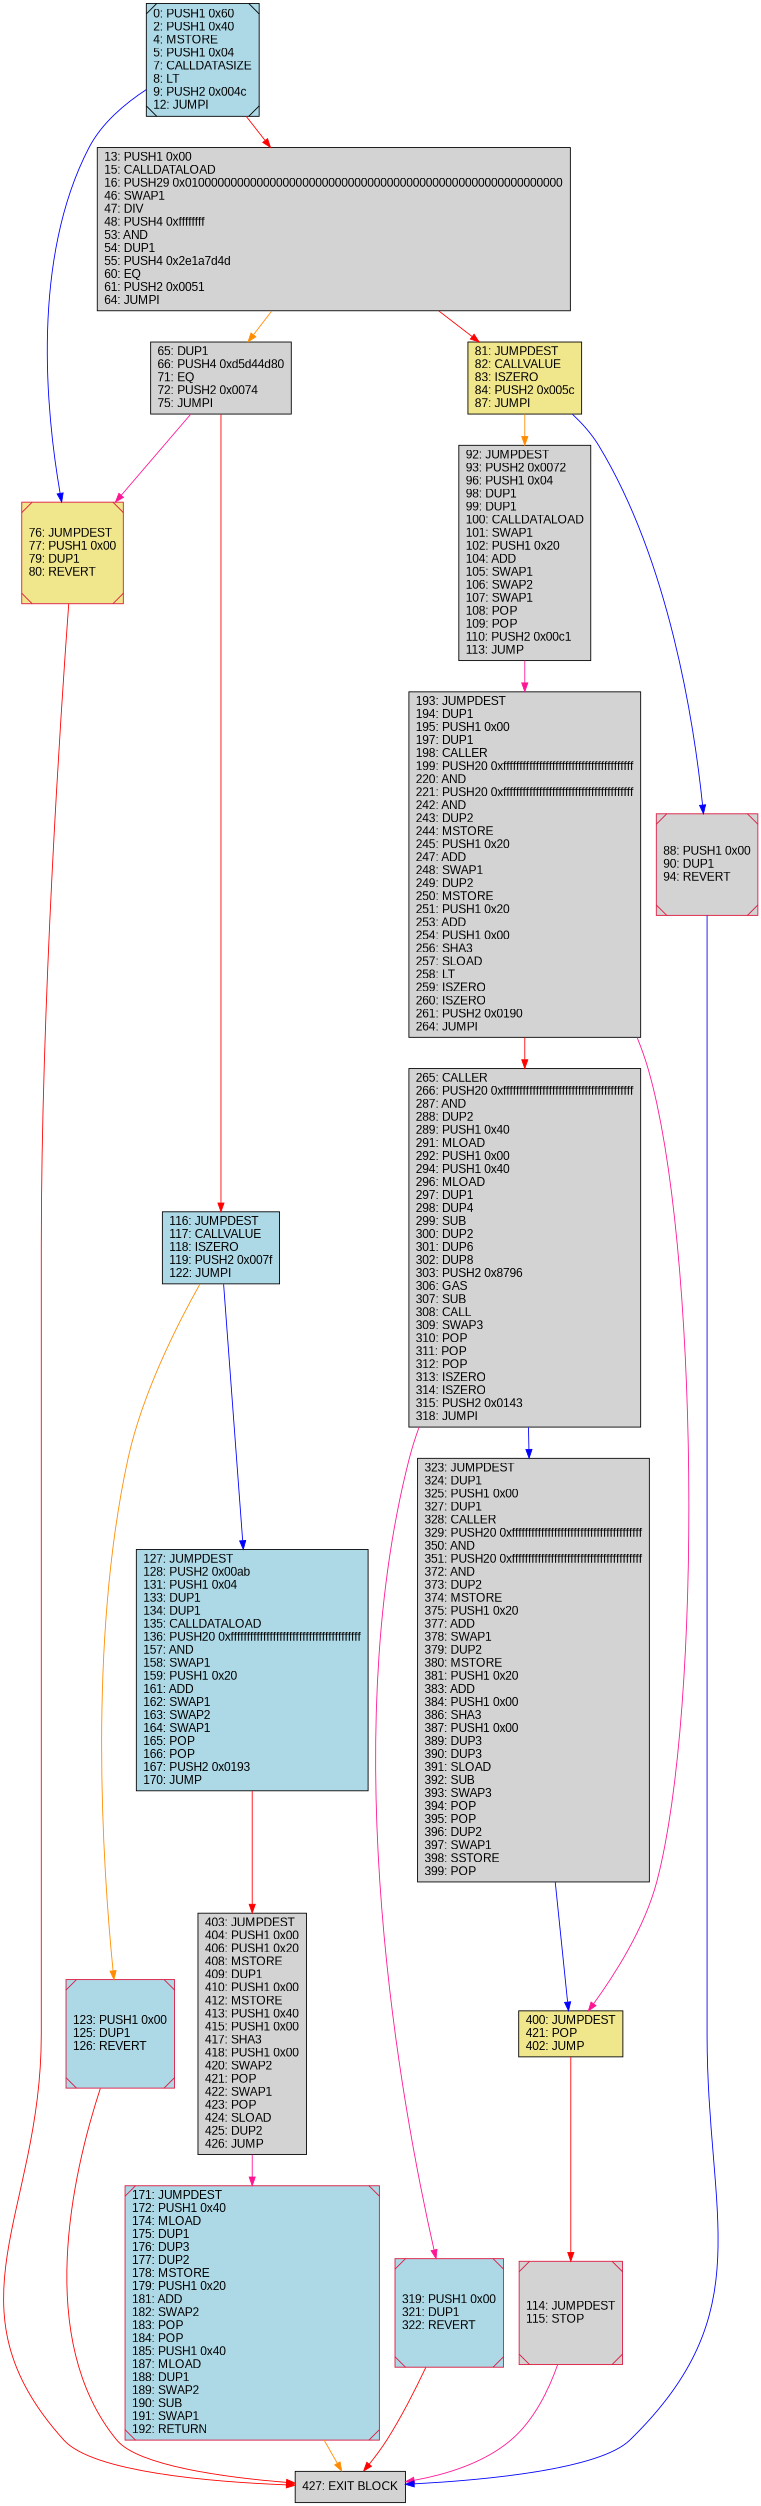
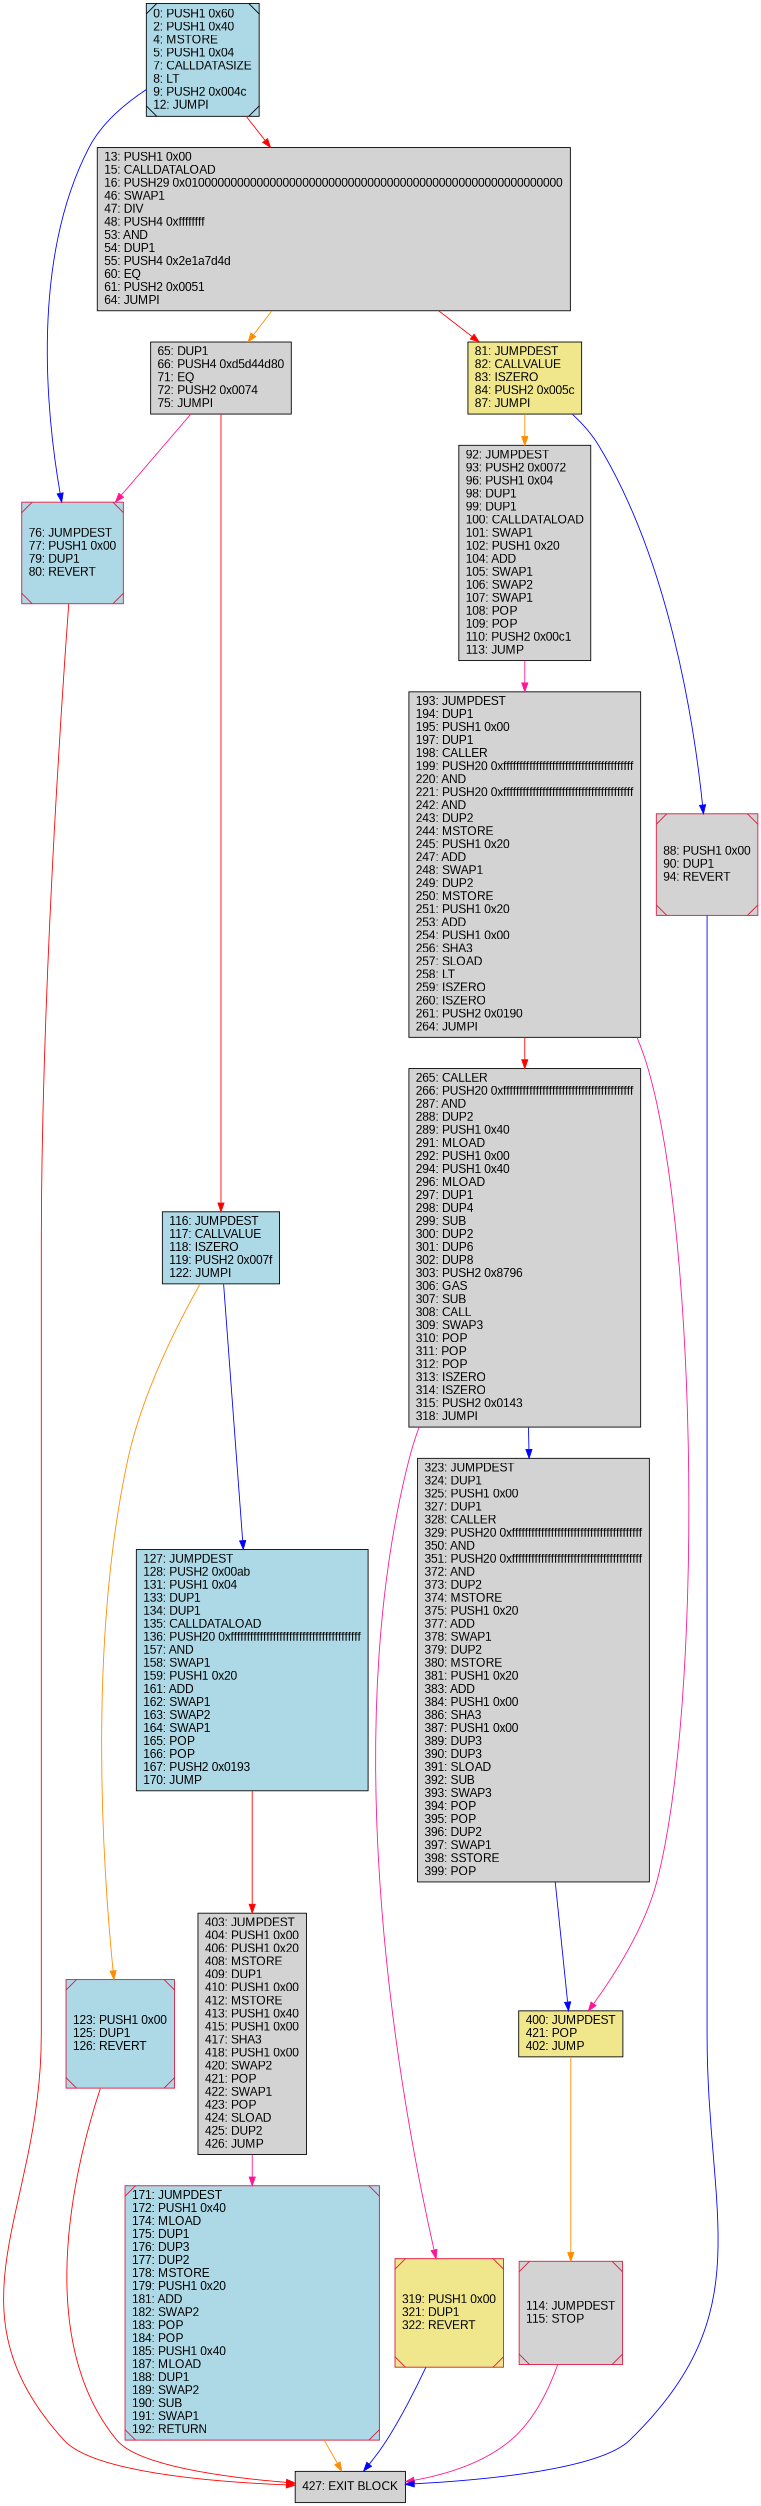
(73, 553) -> (73, 553)
(571, 2155) -> (571, 2155)
(449, 2313) -> (449, 2313)
(400, 2417) -> (400, 2417)
